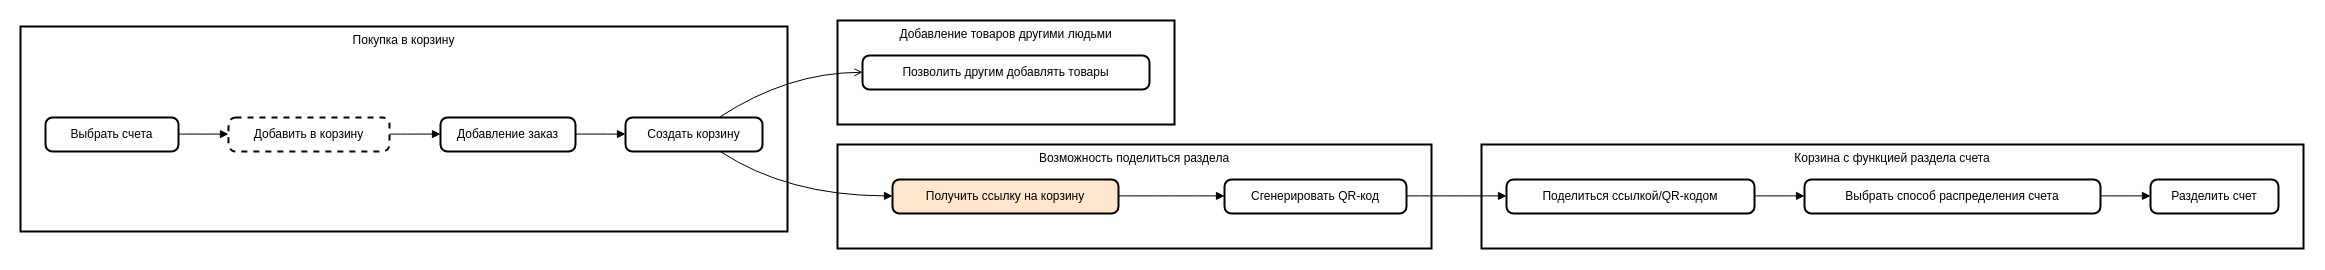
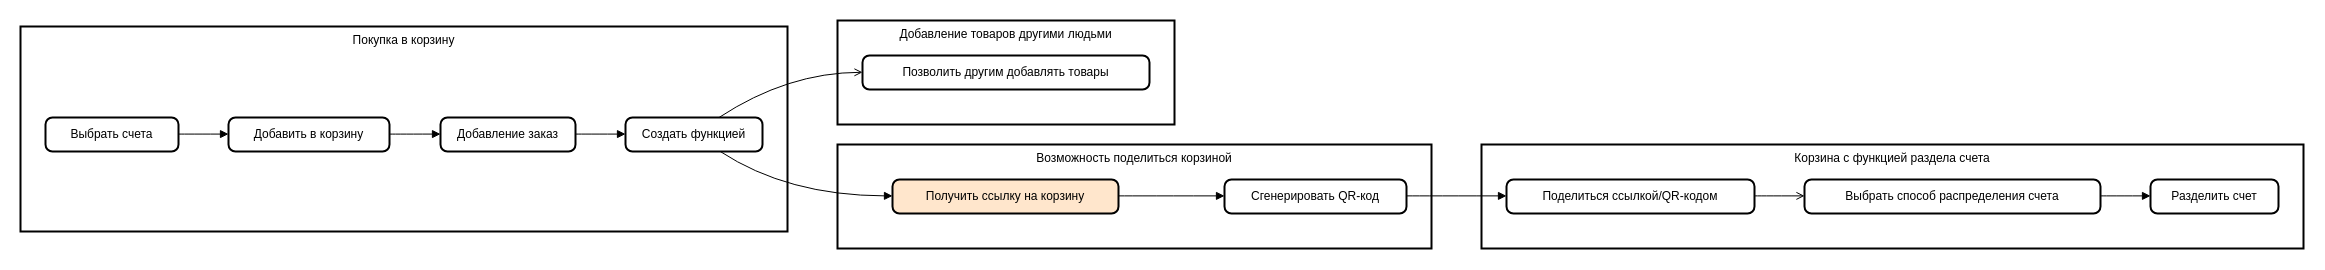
(309, 135) -> (309, 135)
(694, 135) -> (694, 135)
(1135, 159) -> (1135, 159)
(1795, 196) -> (1798, 196)
